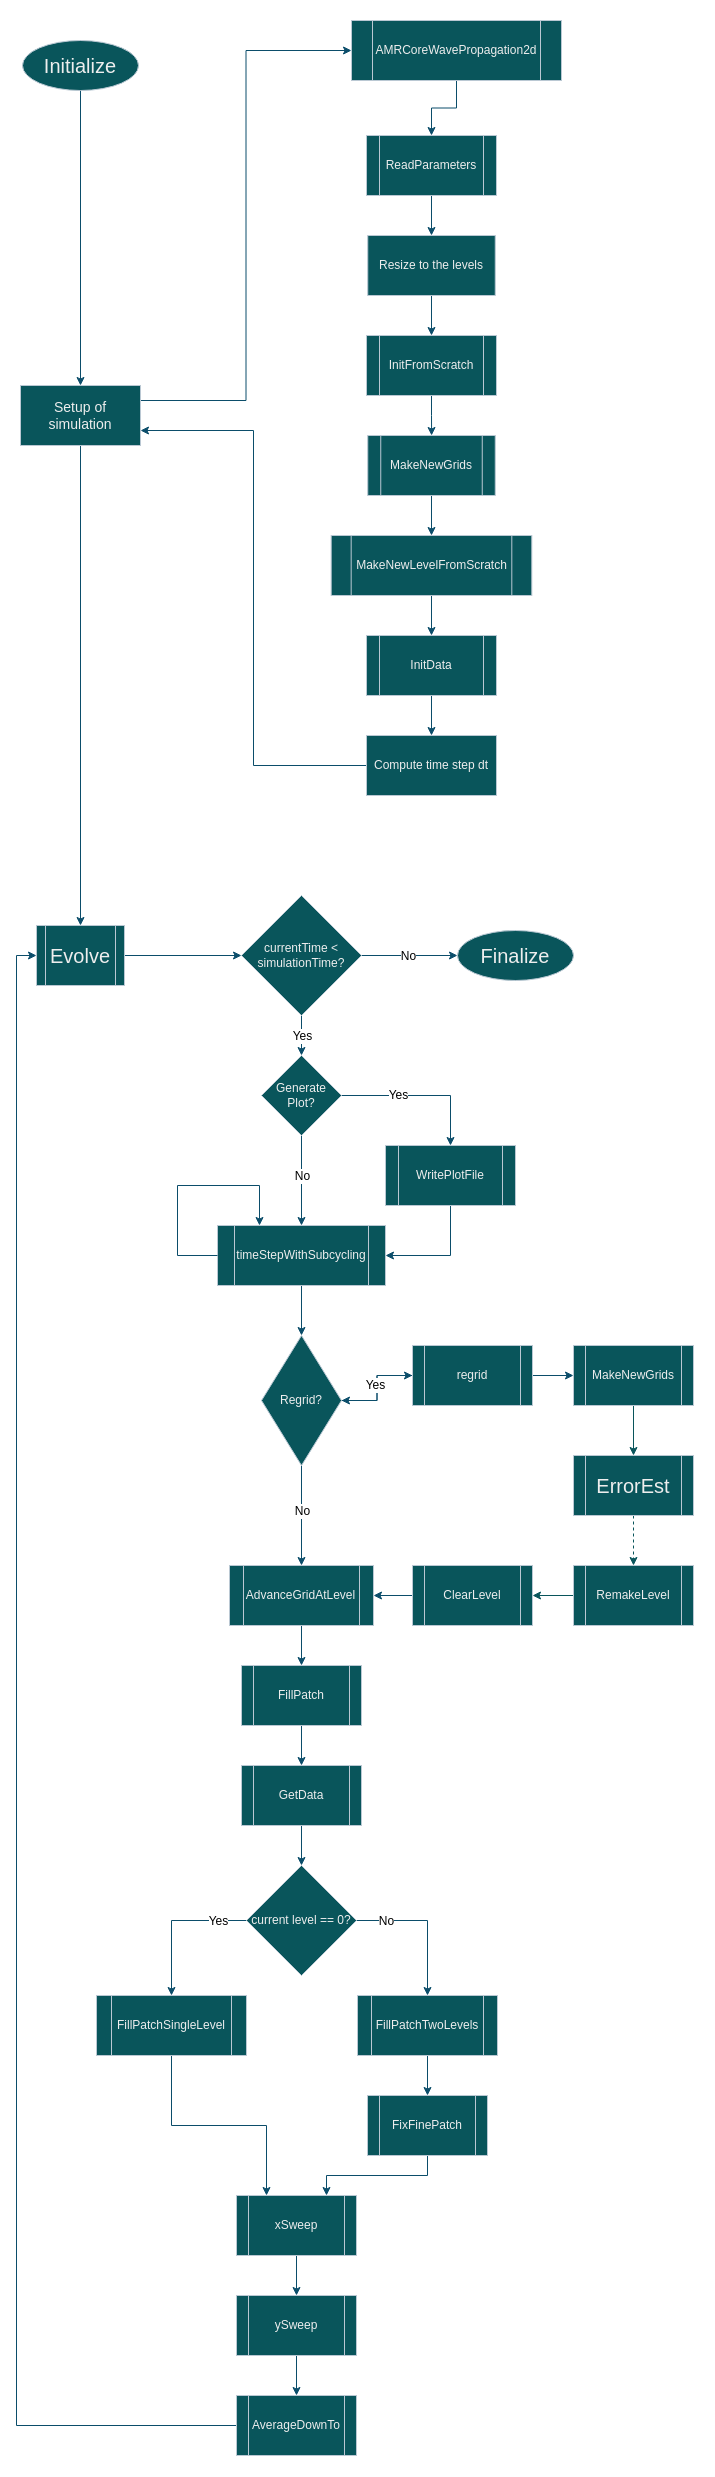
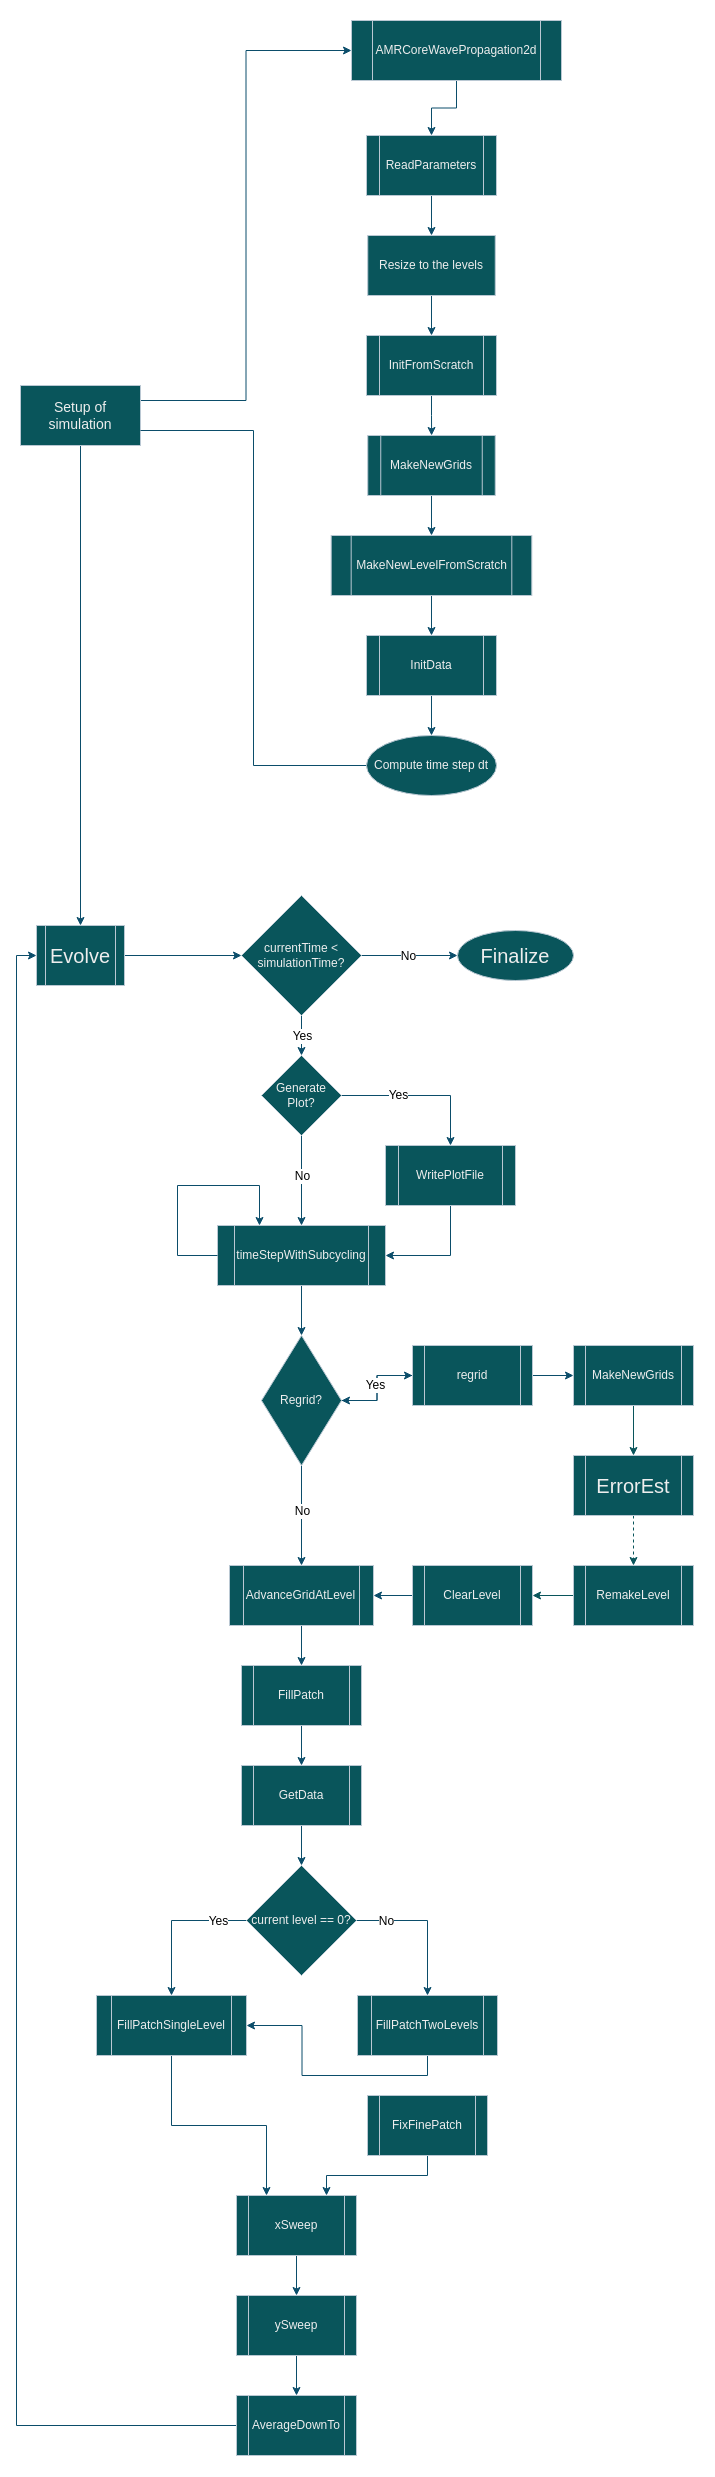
(81, 66) -> none
(81, 235) -> none
(148, 431) -> (146, 431)
(432, 766) -> (432, 766)
(428, 2081) -> (316, 2076)
